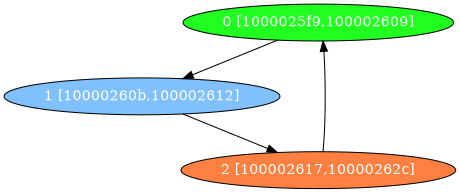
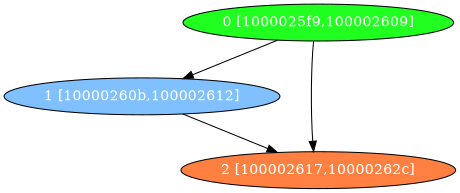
(325, 102) -> (311, 91)
